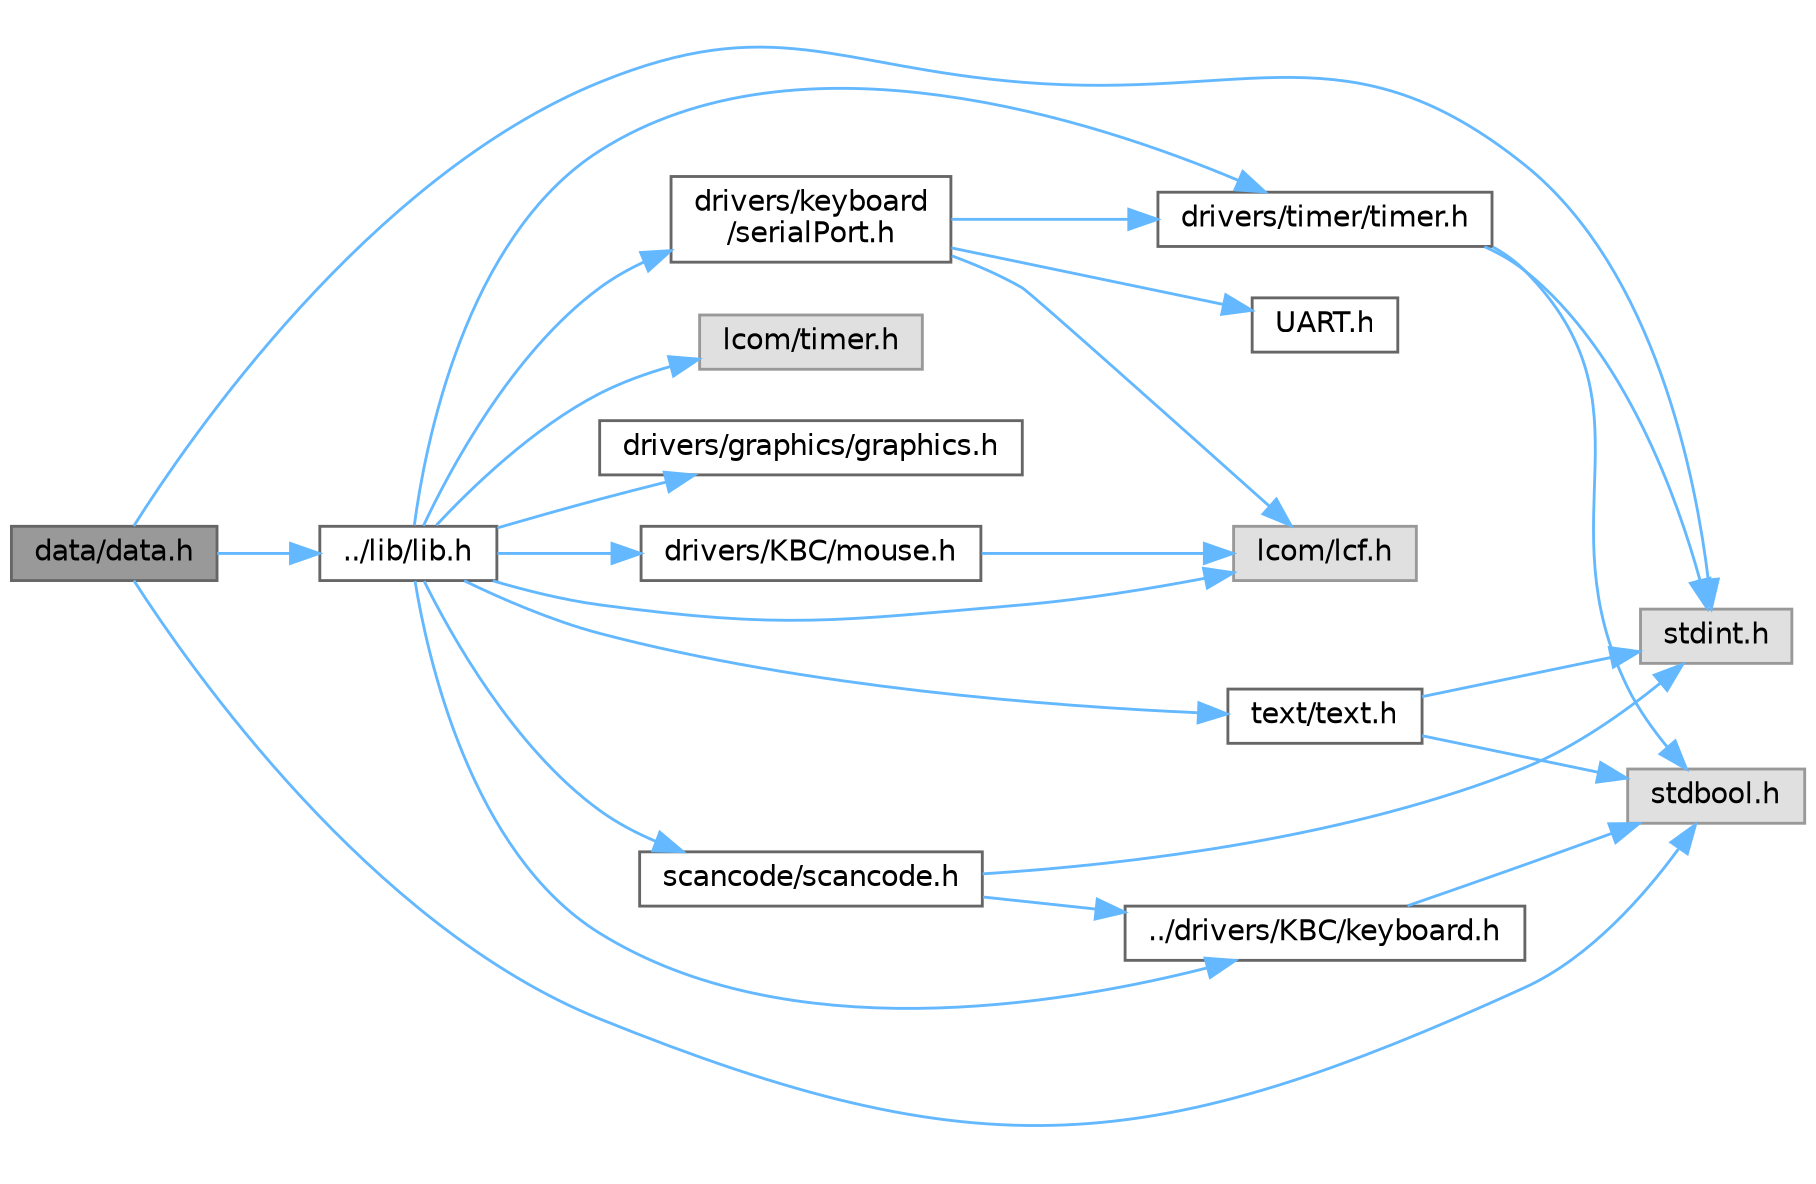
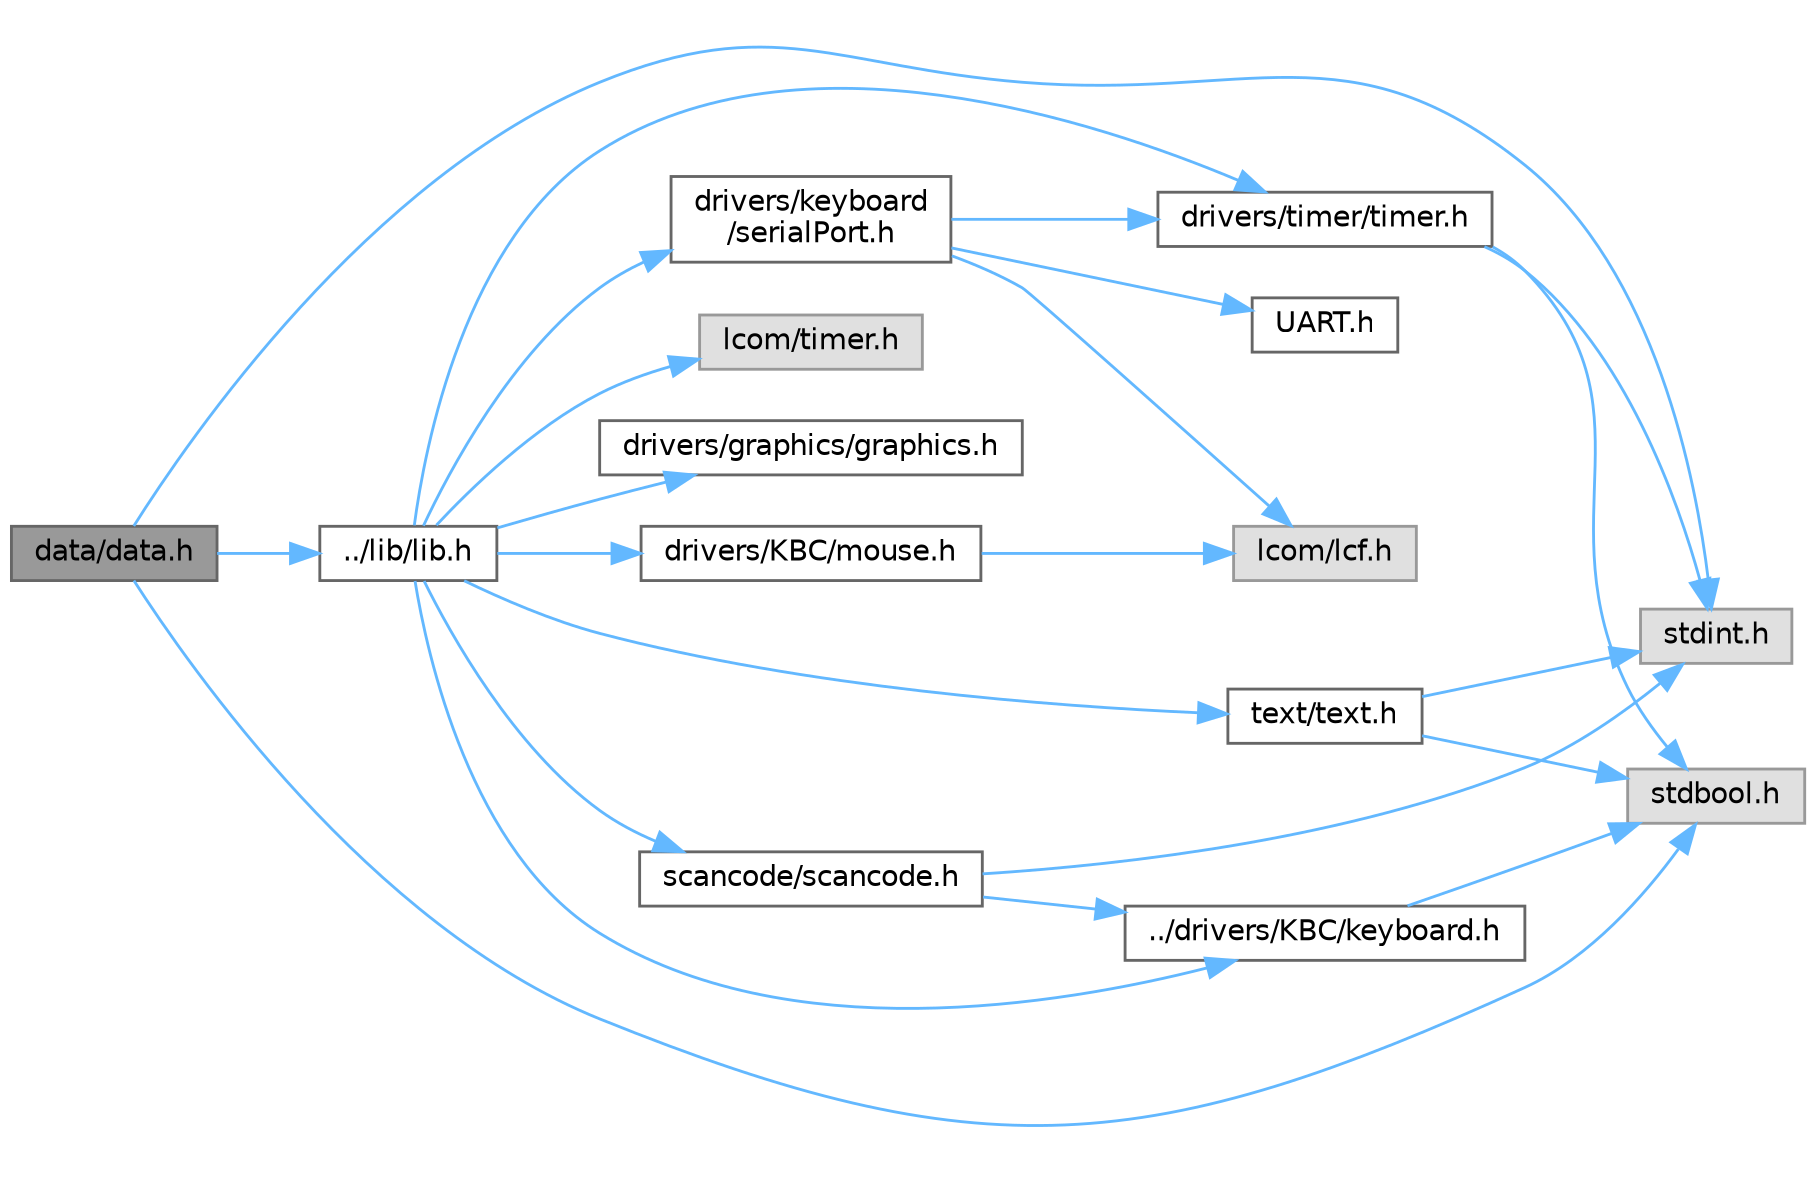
(848, 619) -> none
